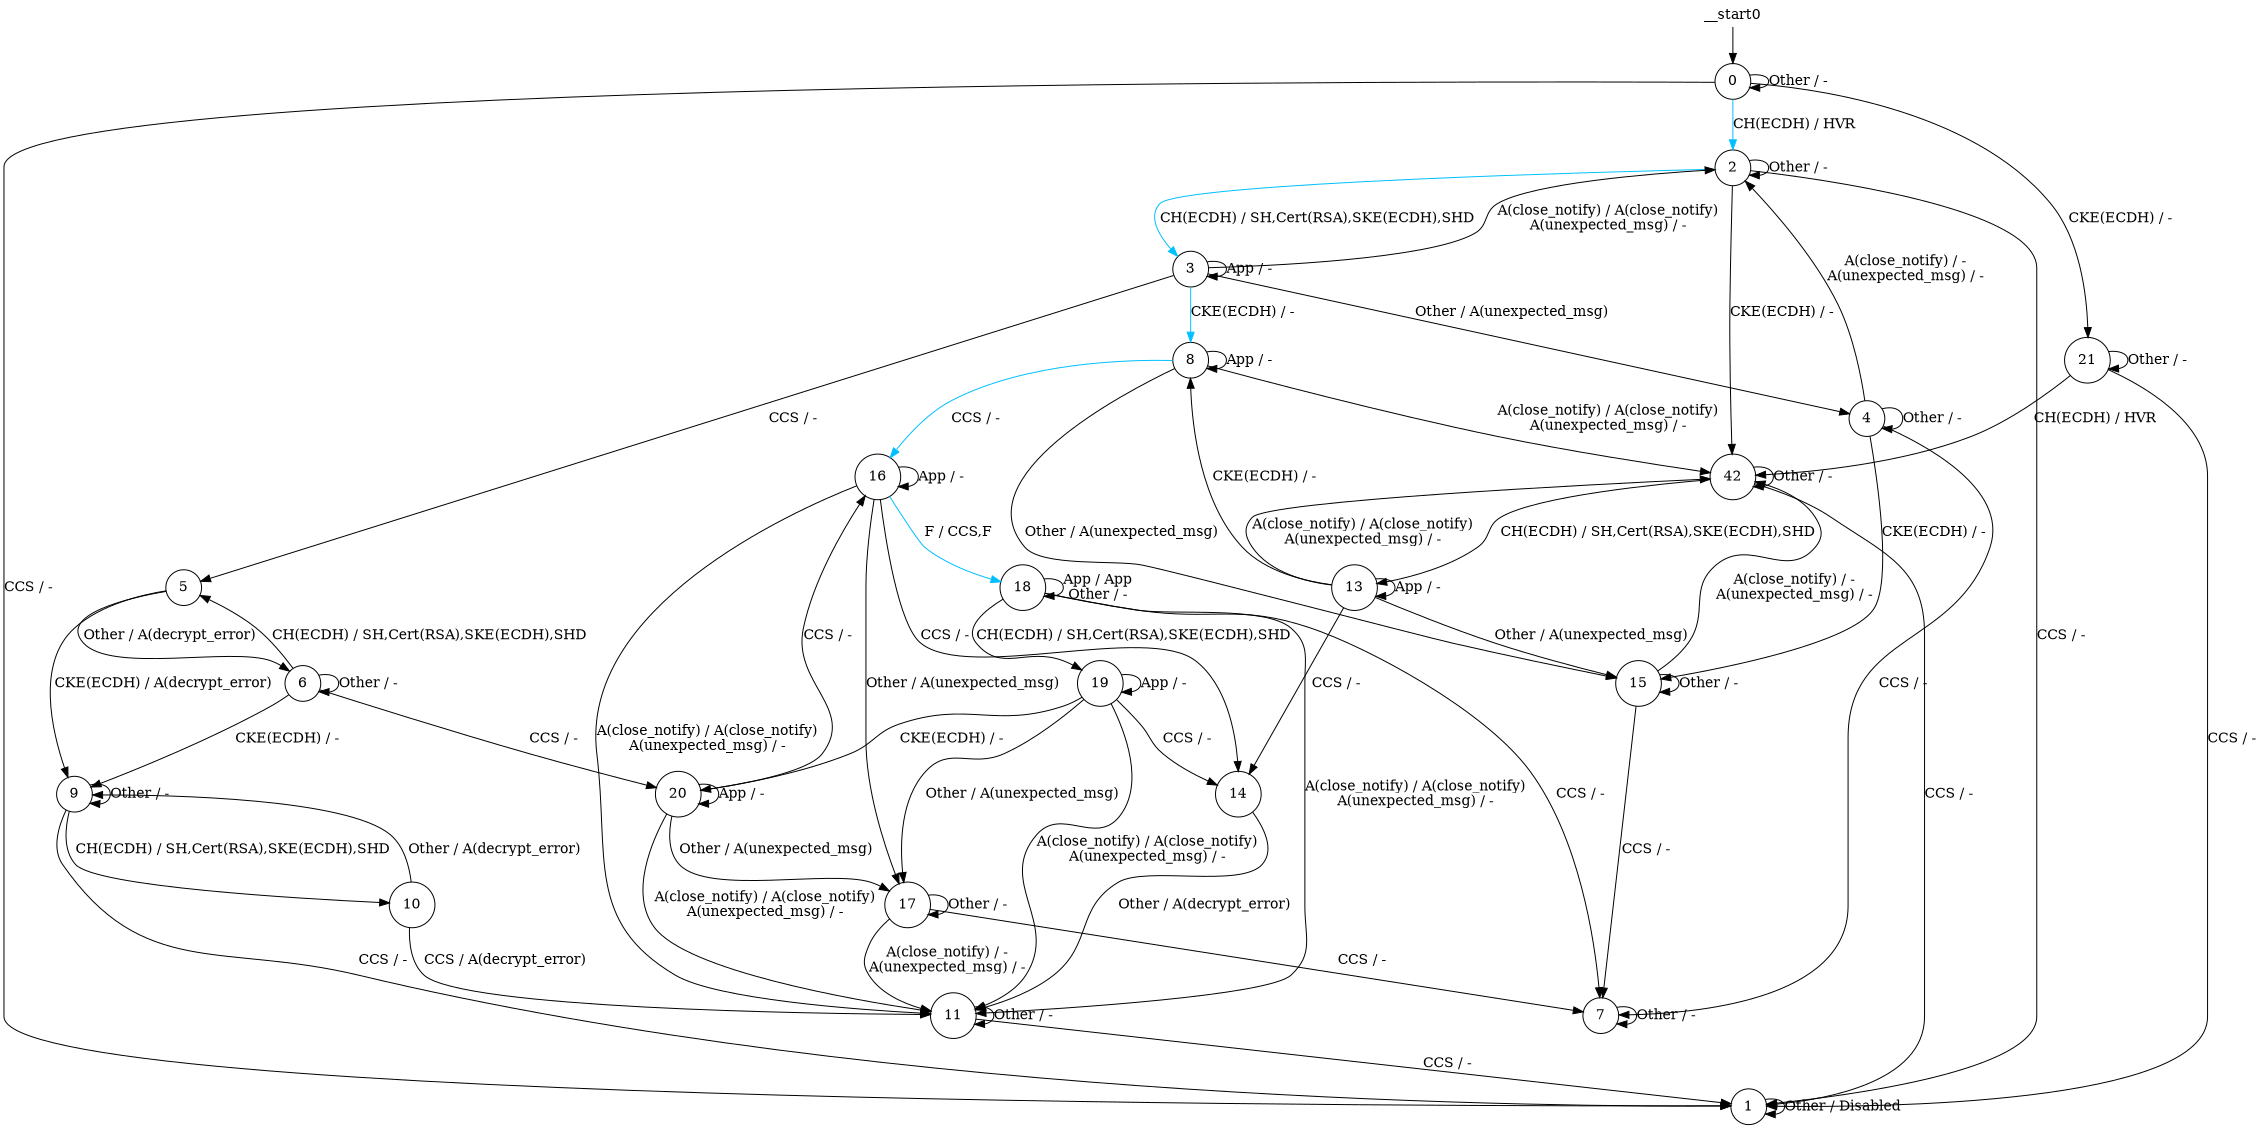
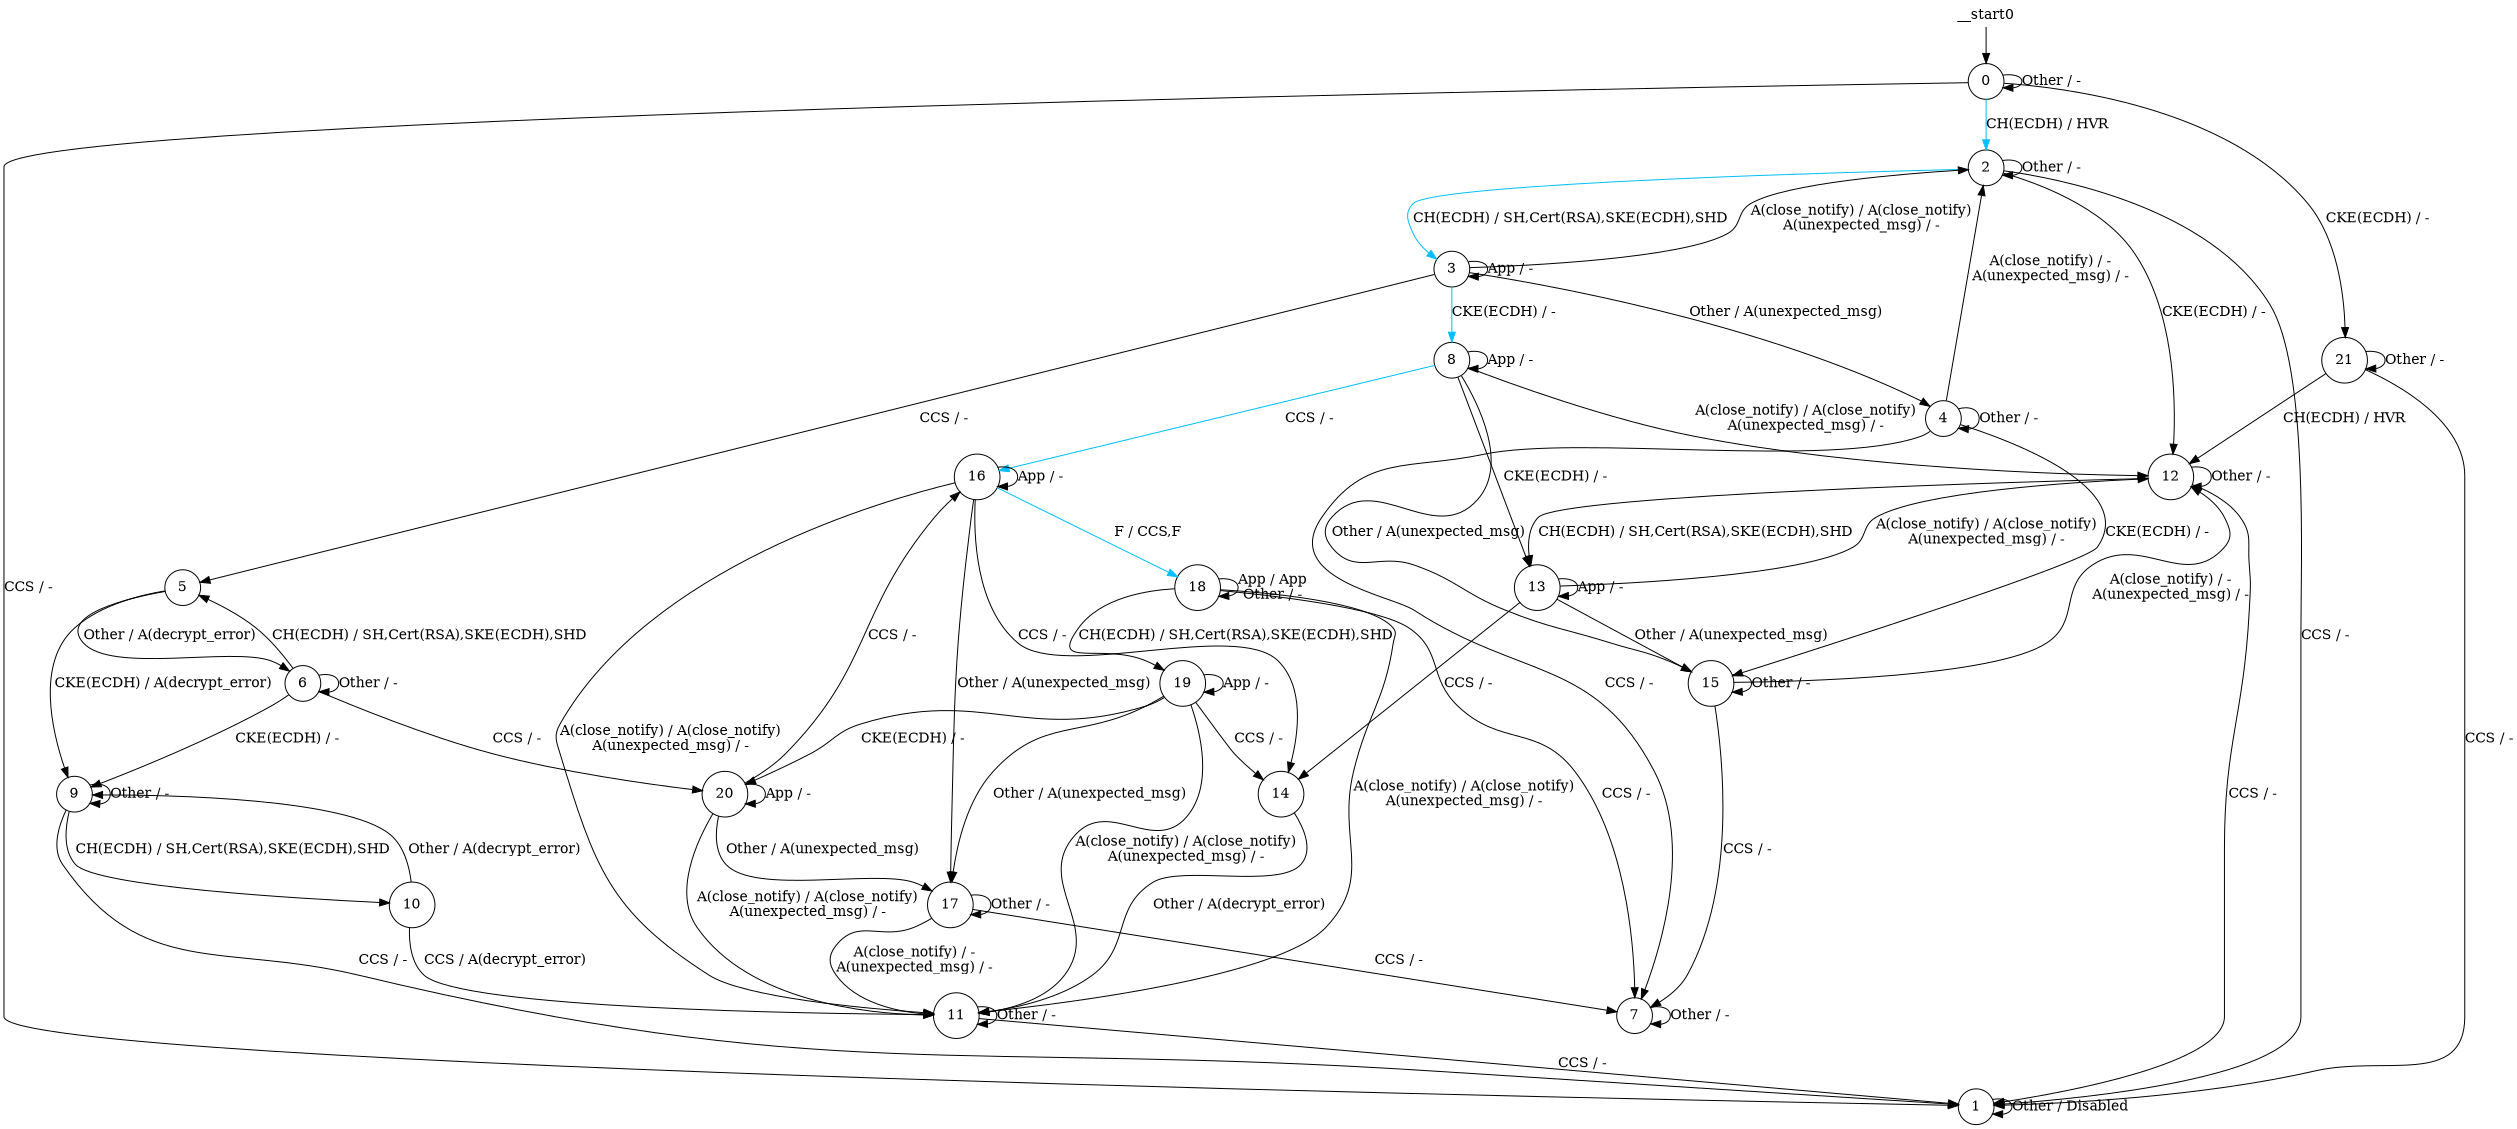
(1733, 477) -> (2171, 477)
(1222, 518) -> (1495, 476)
